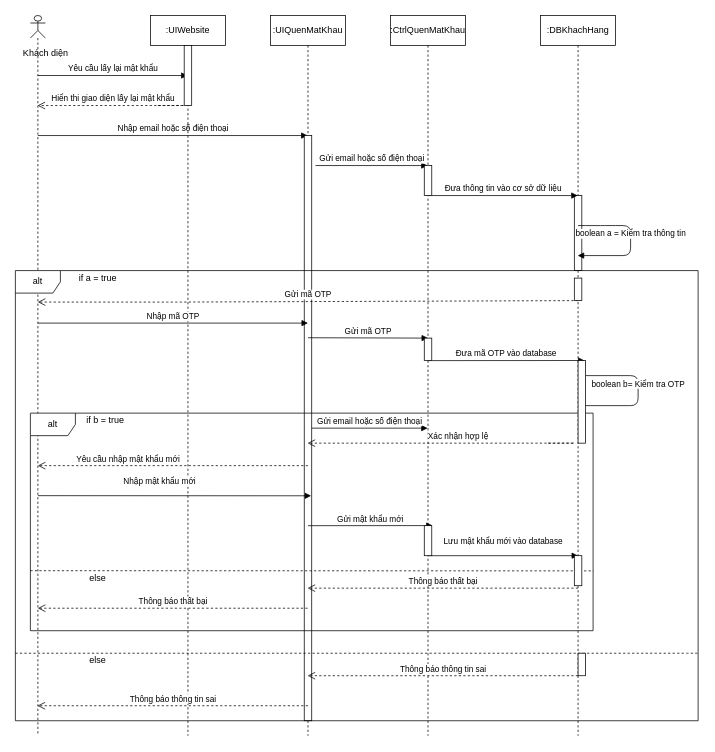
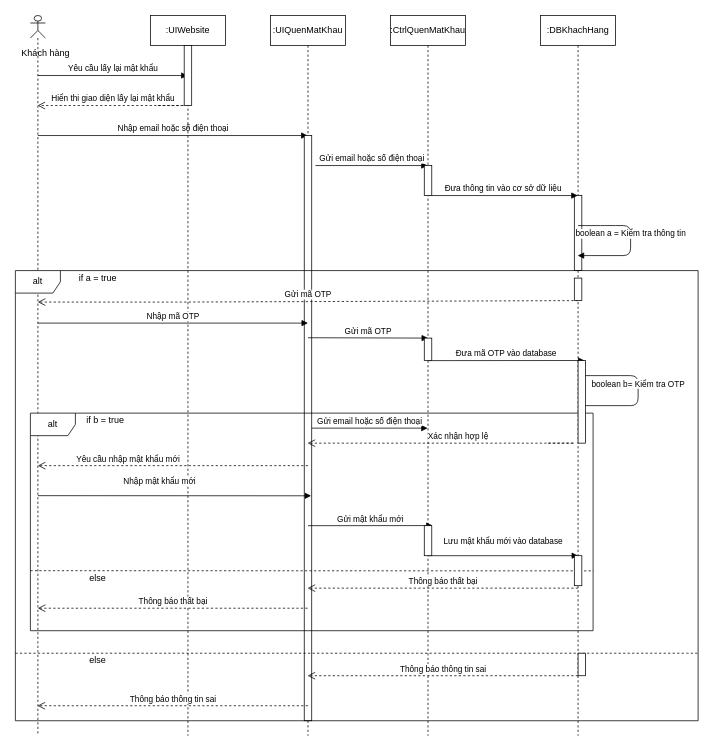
(46, 53) -> (46, 53)
